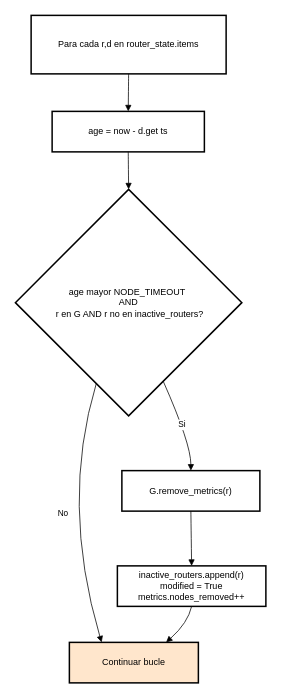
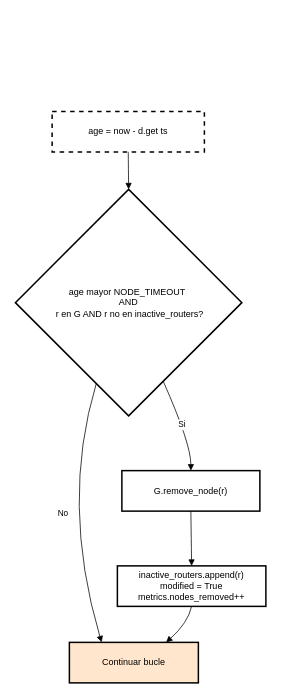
(129, 45) -> none
(128, 89) -> none
(128, 132) -> (128, 132)
(191, 491) -> (191, 491)
